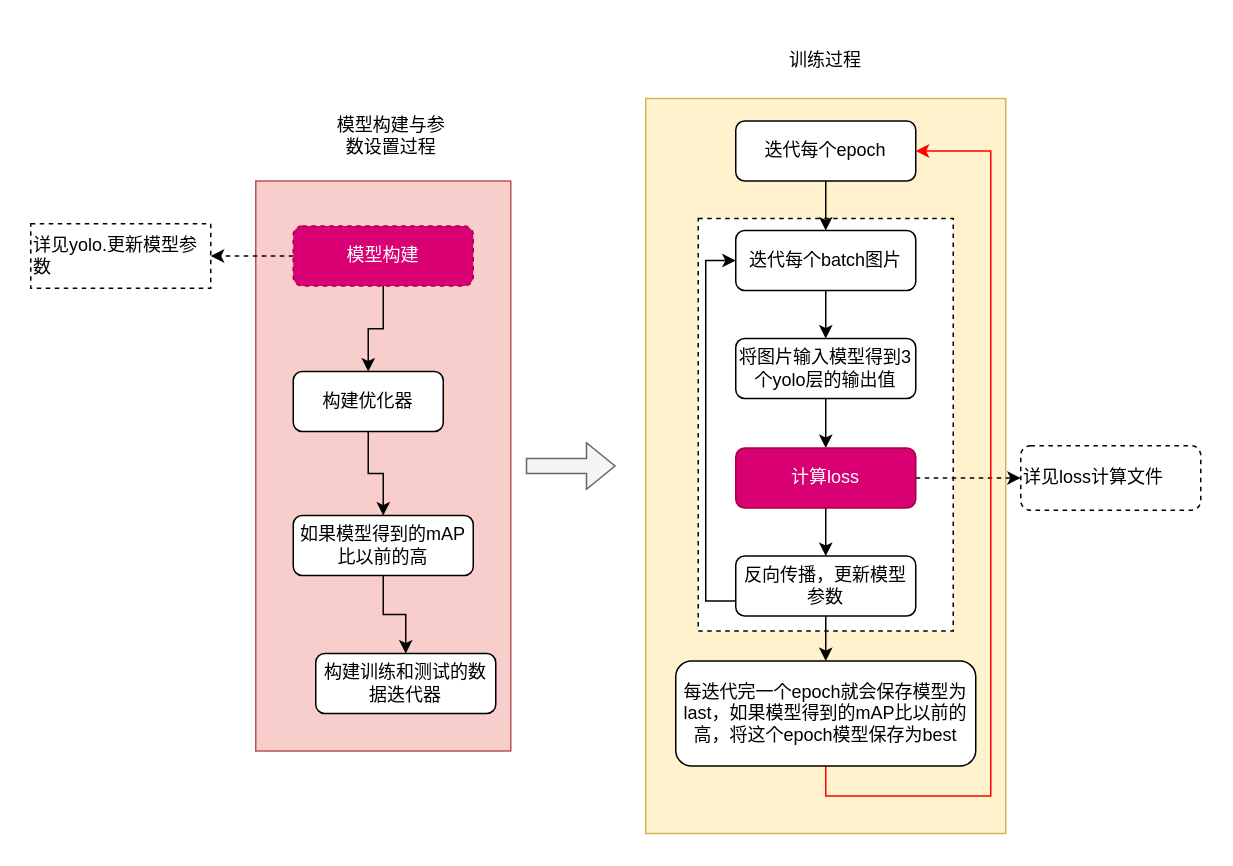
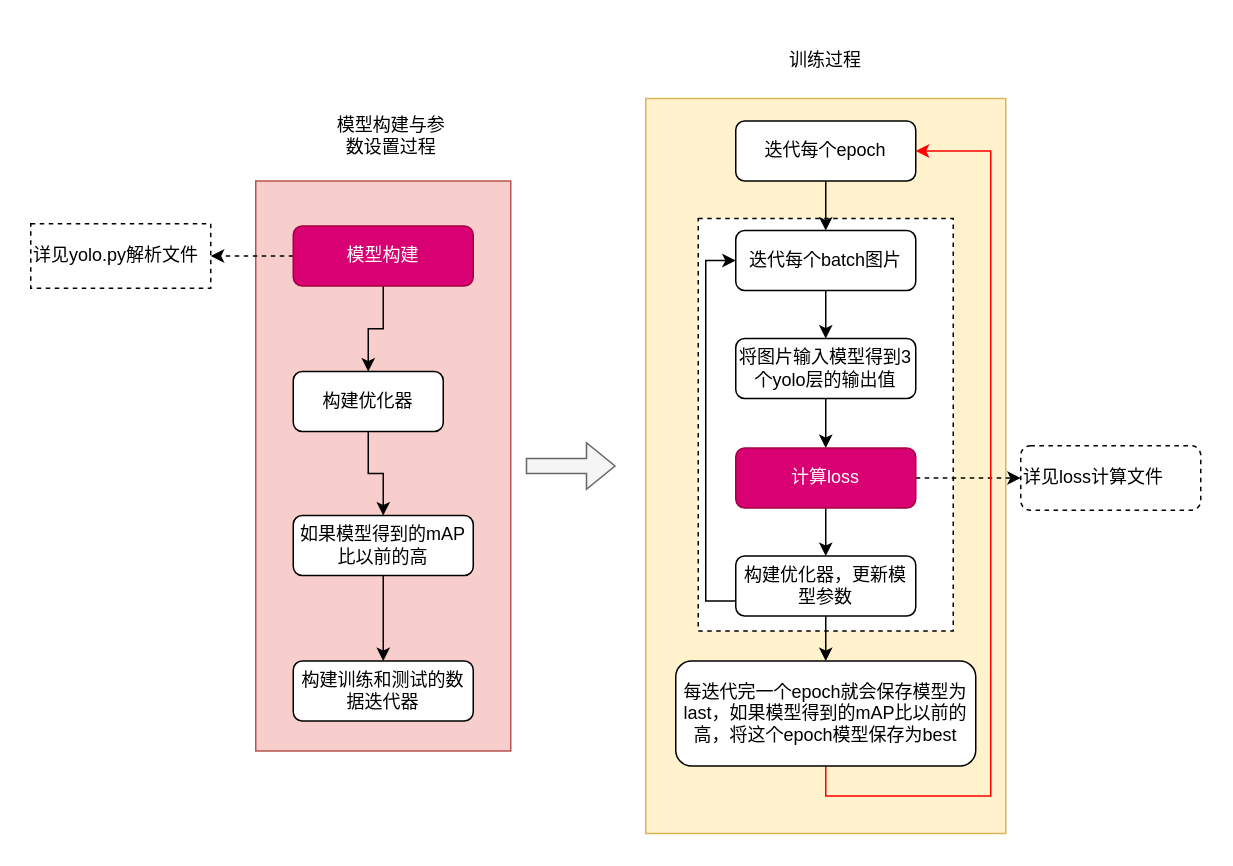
(122, 256) -> (118, 256)
(383, 256) -> (383, 256)
(826, 586) -> (826, 586)
(406, 683) -> (383, 691)
